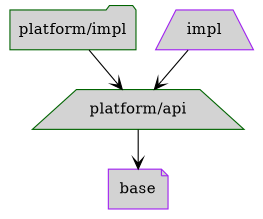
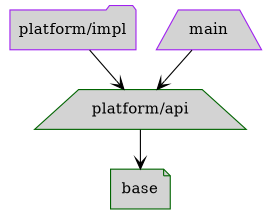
(73, 30) -> (73, 30)
(205, 30) -> (209, 30)
(138, 189) -> (140, 189)
